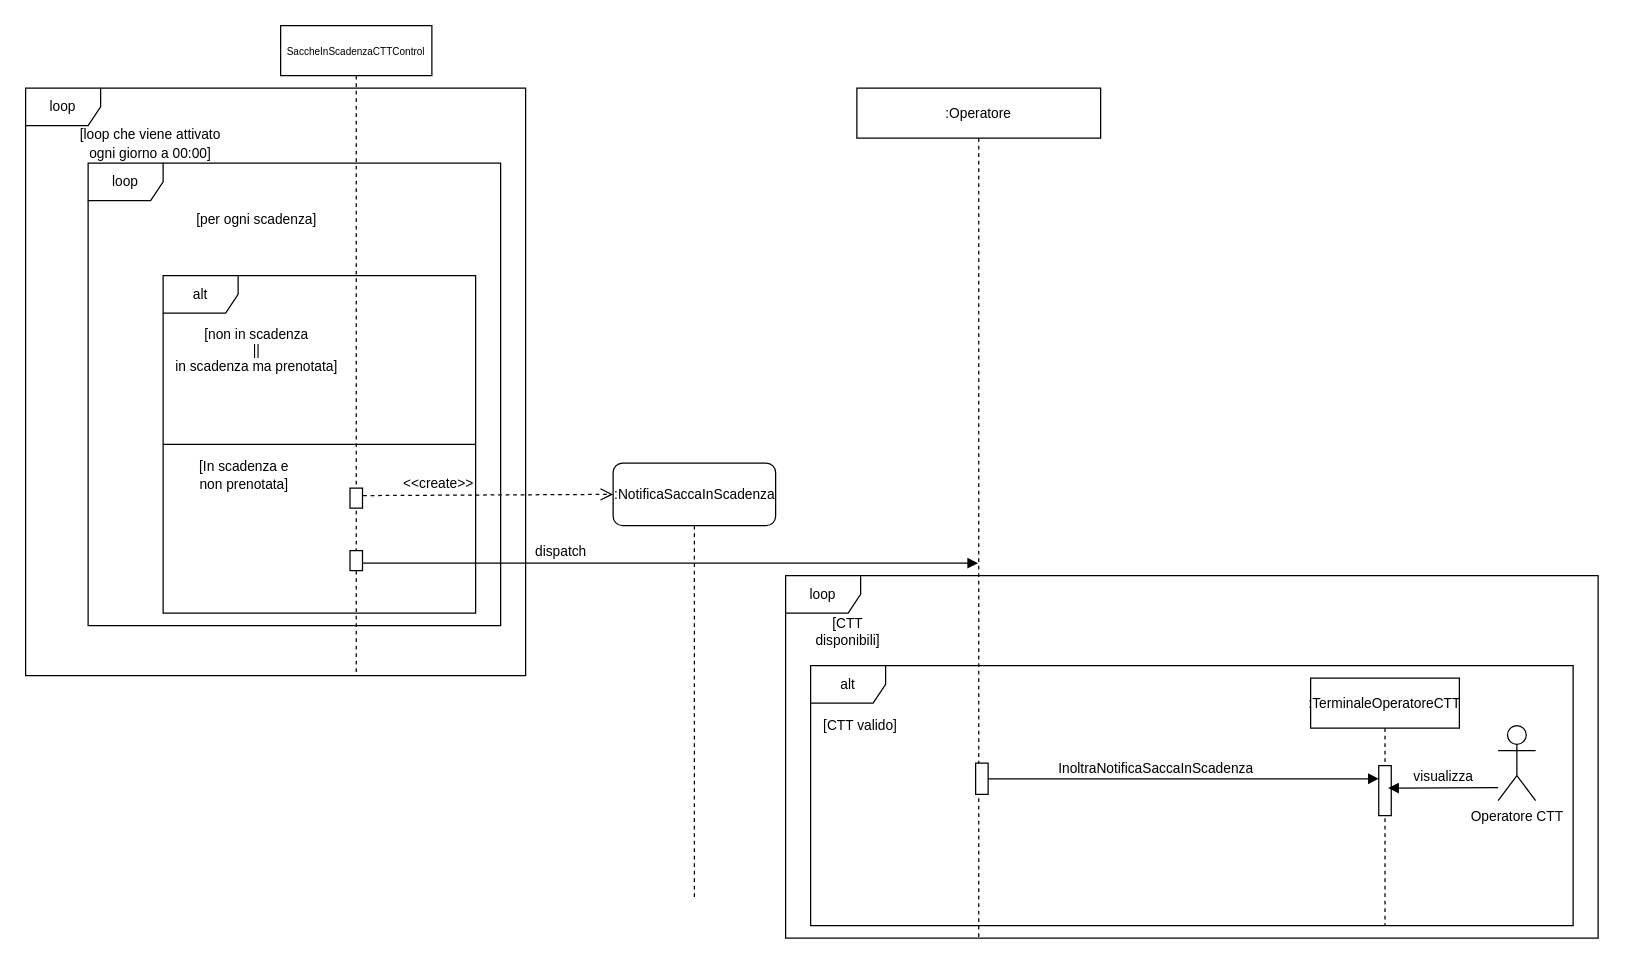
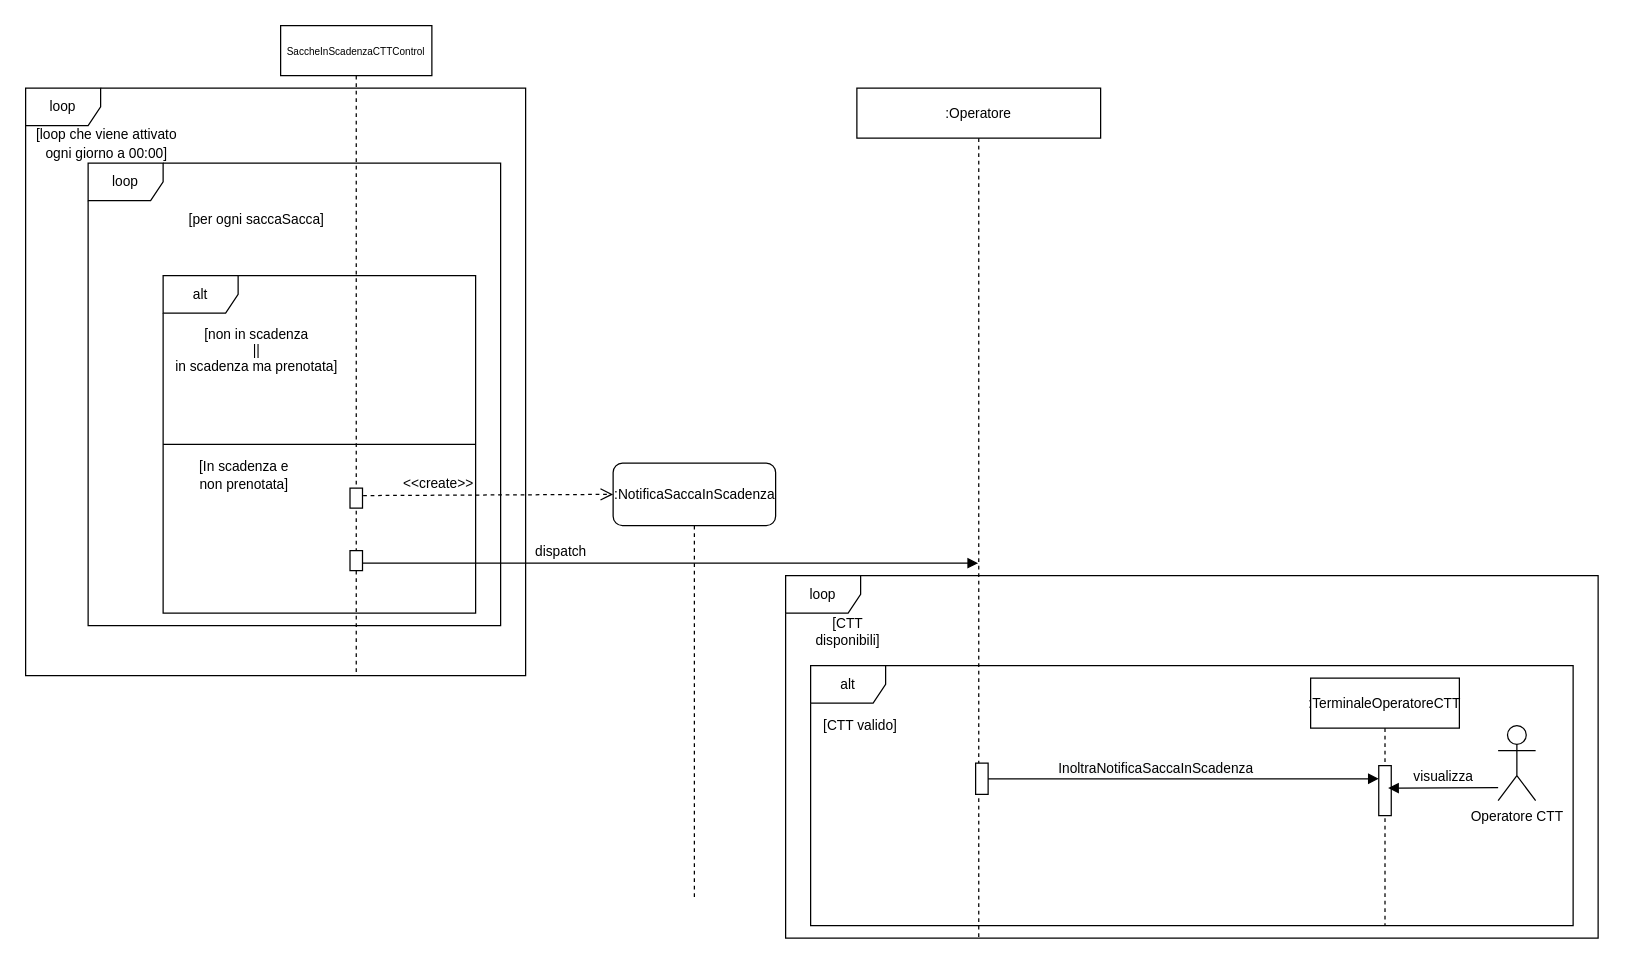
(151, 143) -> (107, 143)
(257, 219) -> (257, 219)
